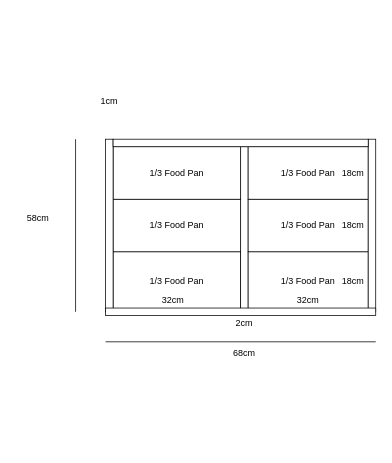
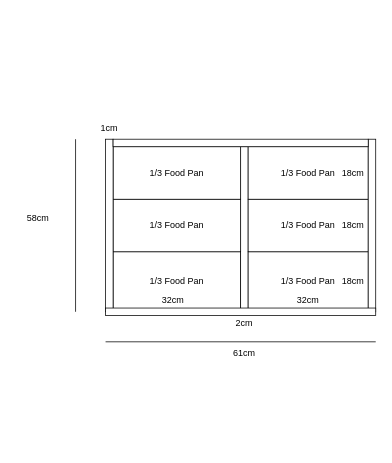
(109, 102) -> (109, 128)
(244, 353) -> (244, 353)
